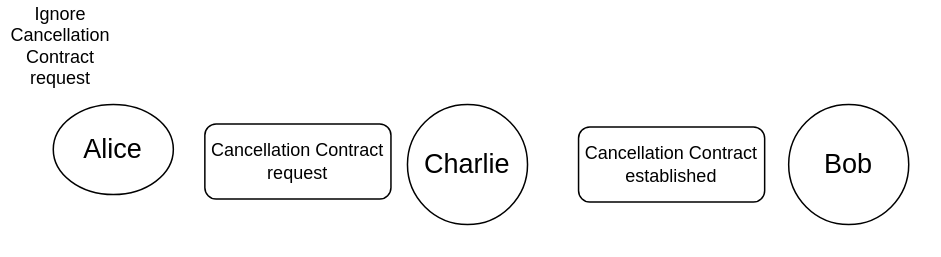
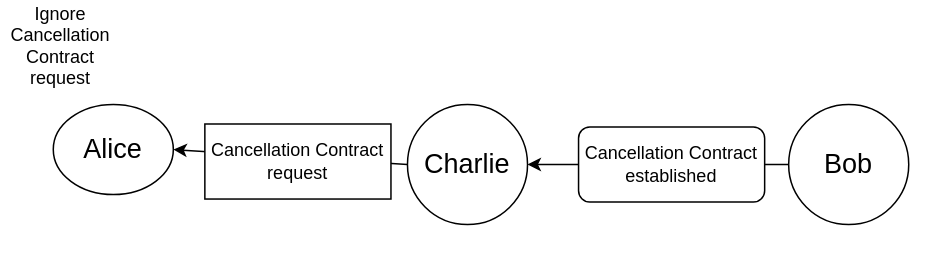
none -> (194, 151)
(298, 161) -> (298, 161)
none -> (558, 164)
